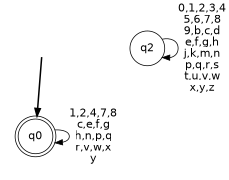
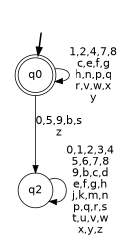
none -> (36, 130)
